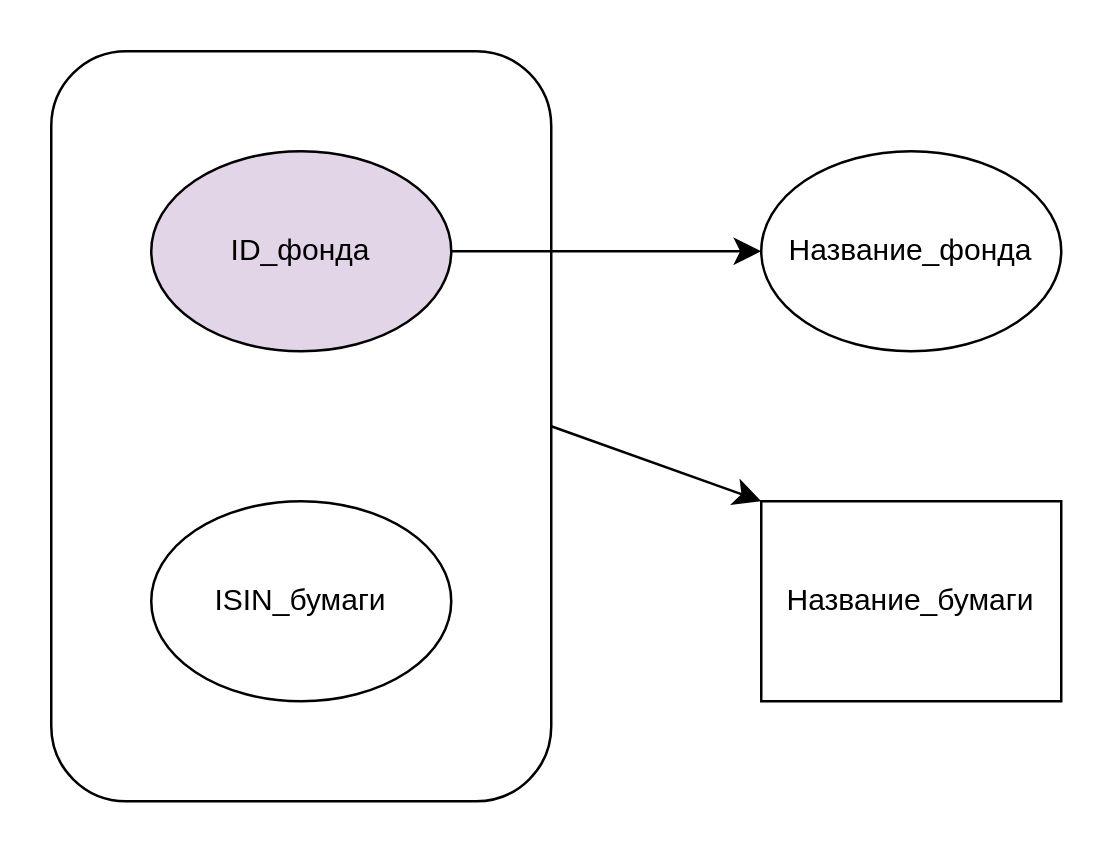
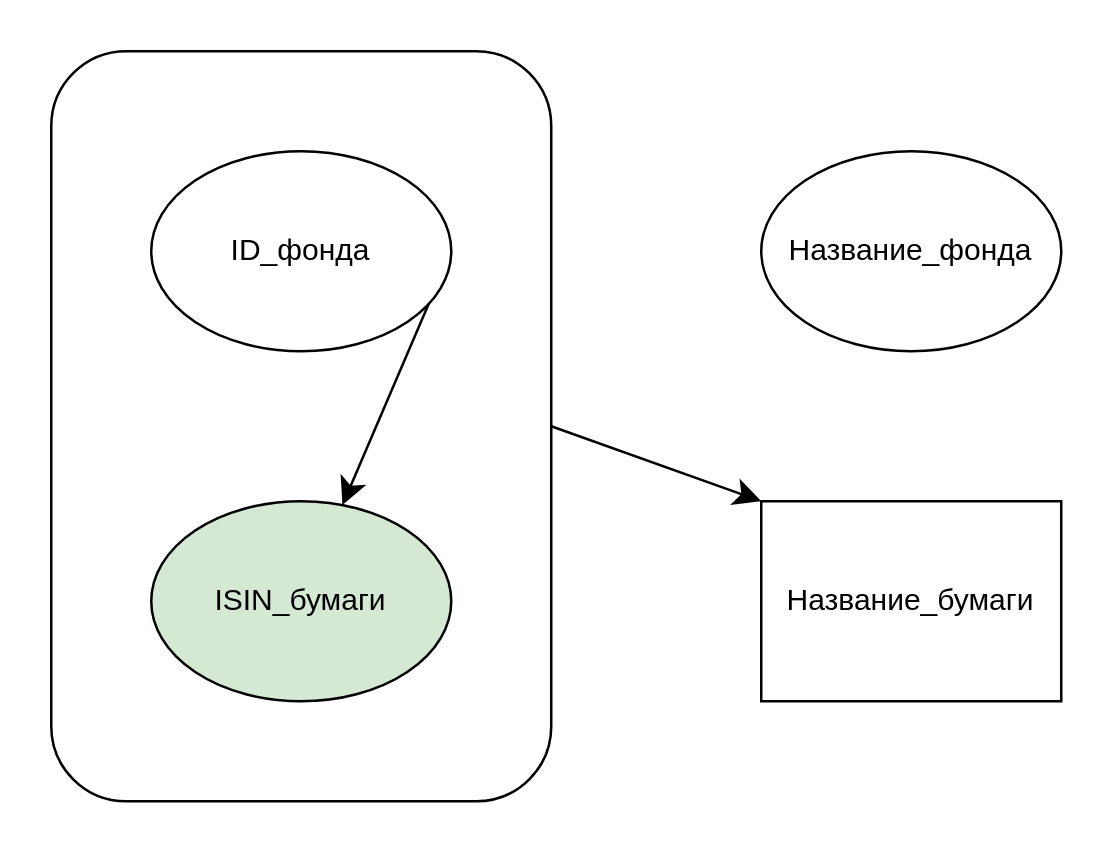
(301, 251) -> (301, 251)
(598, 251) -> (390, 395)
(301, 601) -> (301, 601)
